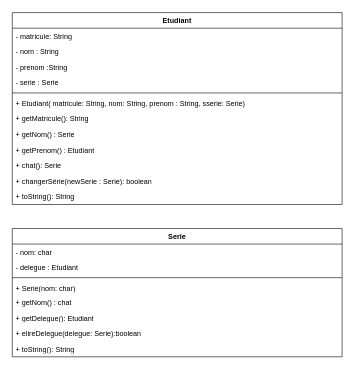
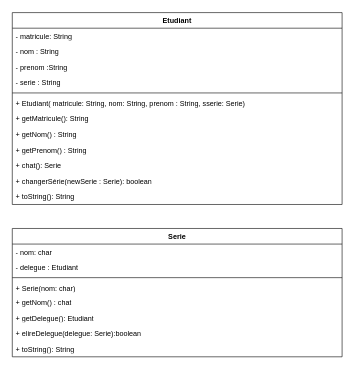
(41, 83) -> (43, 83)
(48, 135) -> (50, 135)
(60, 150) -> (56, 150)
